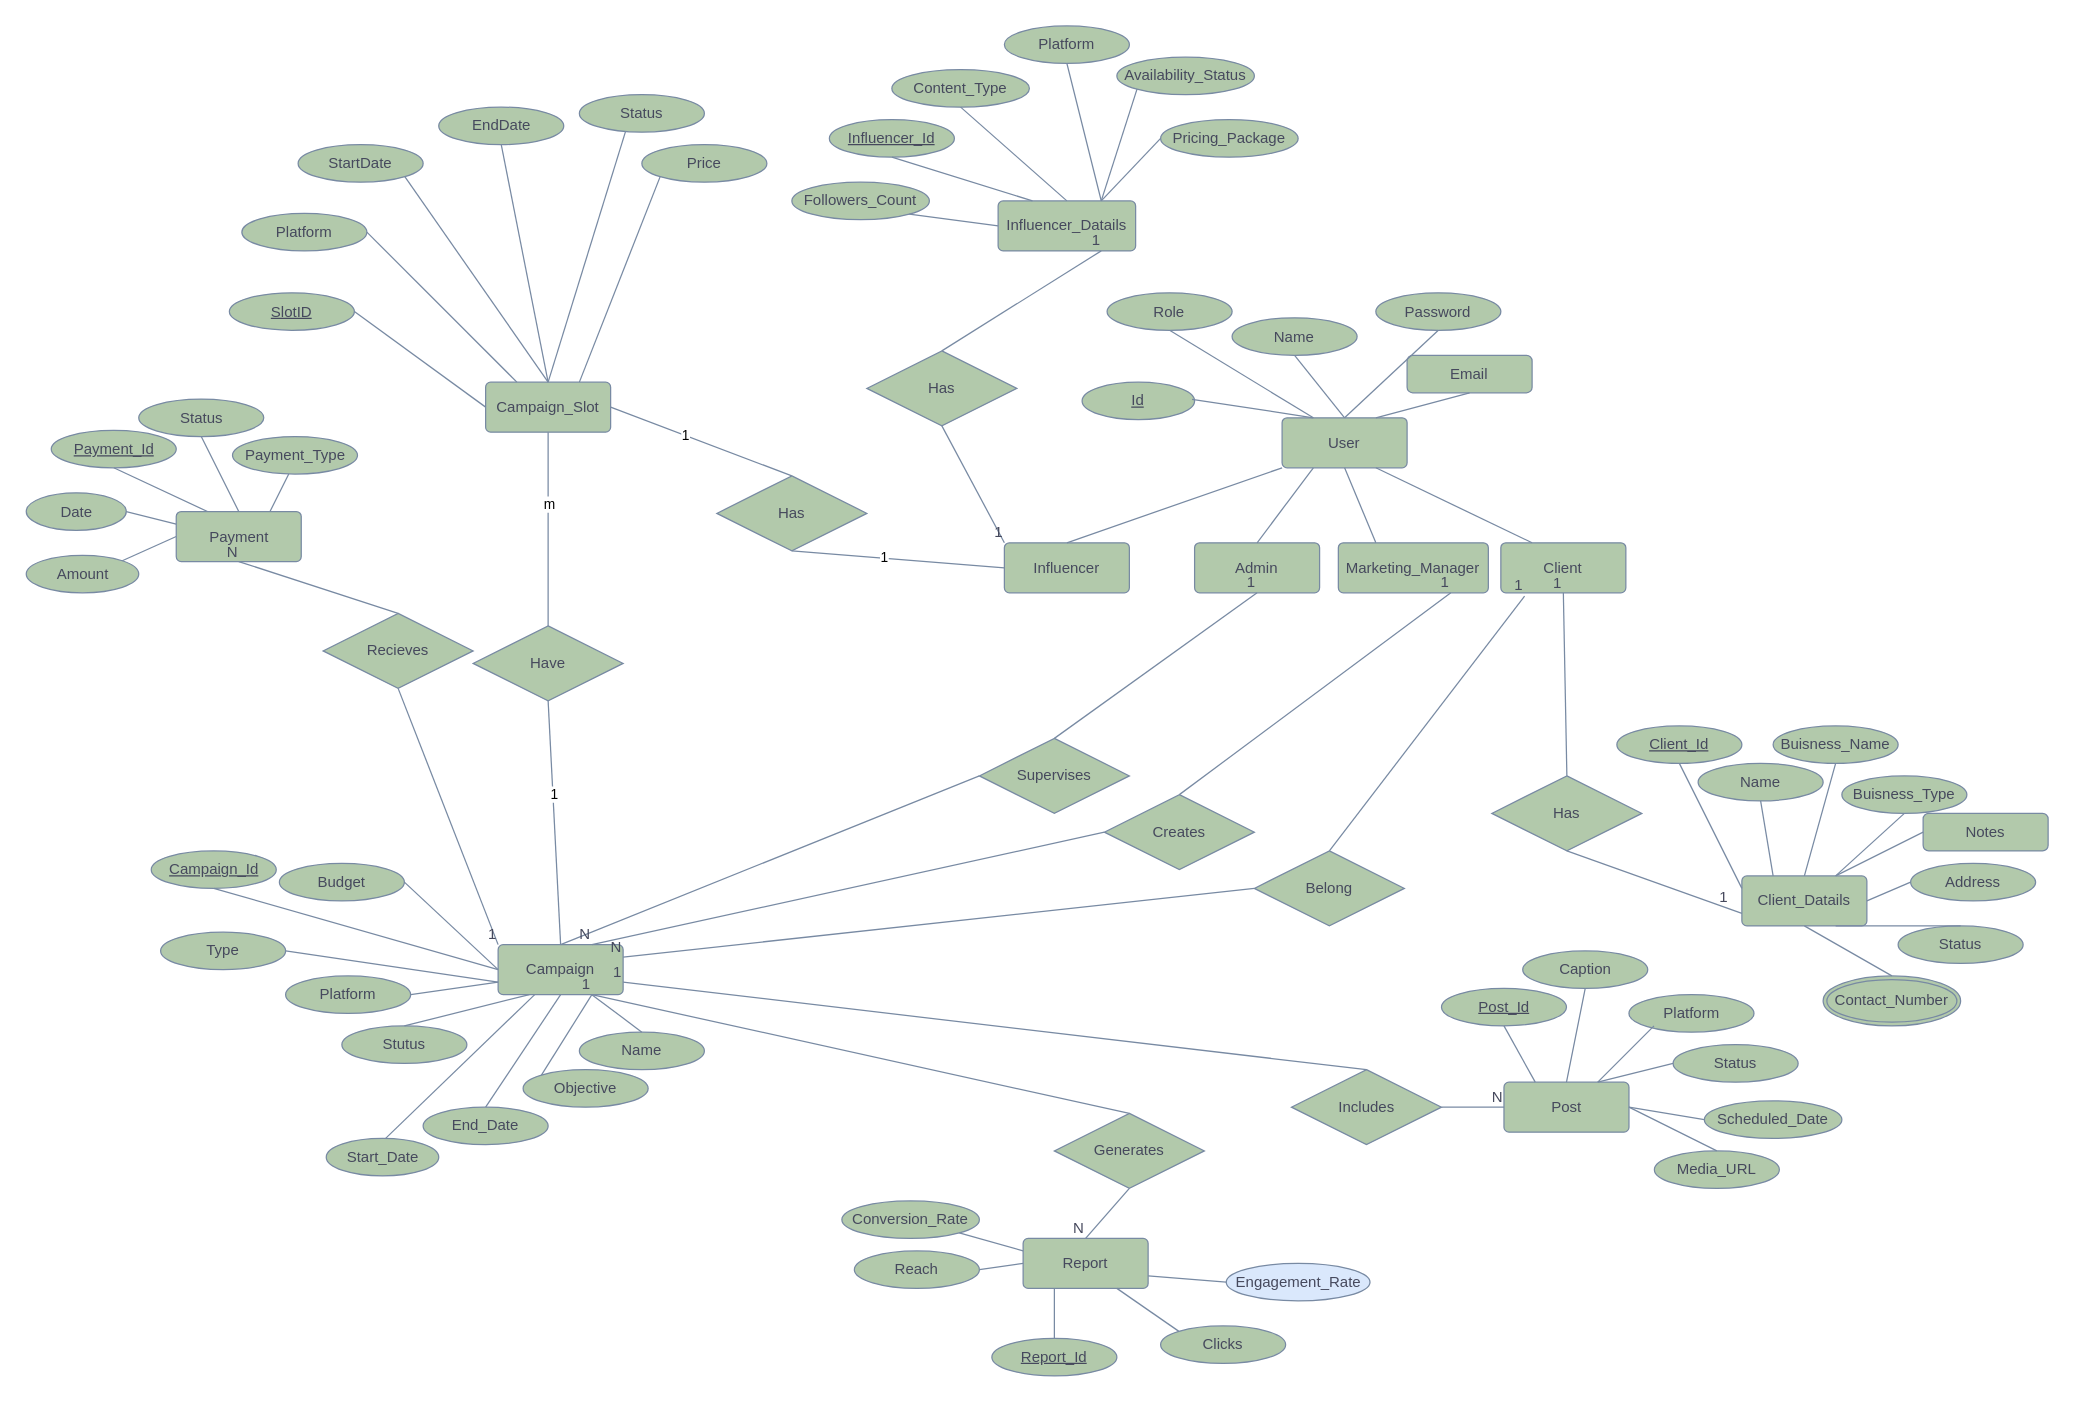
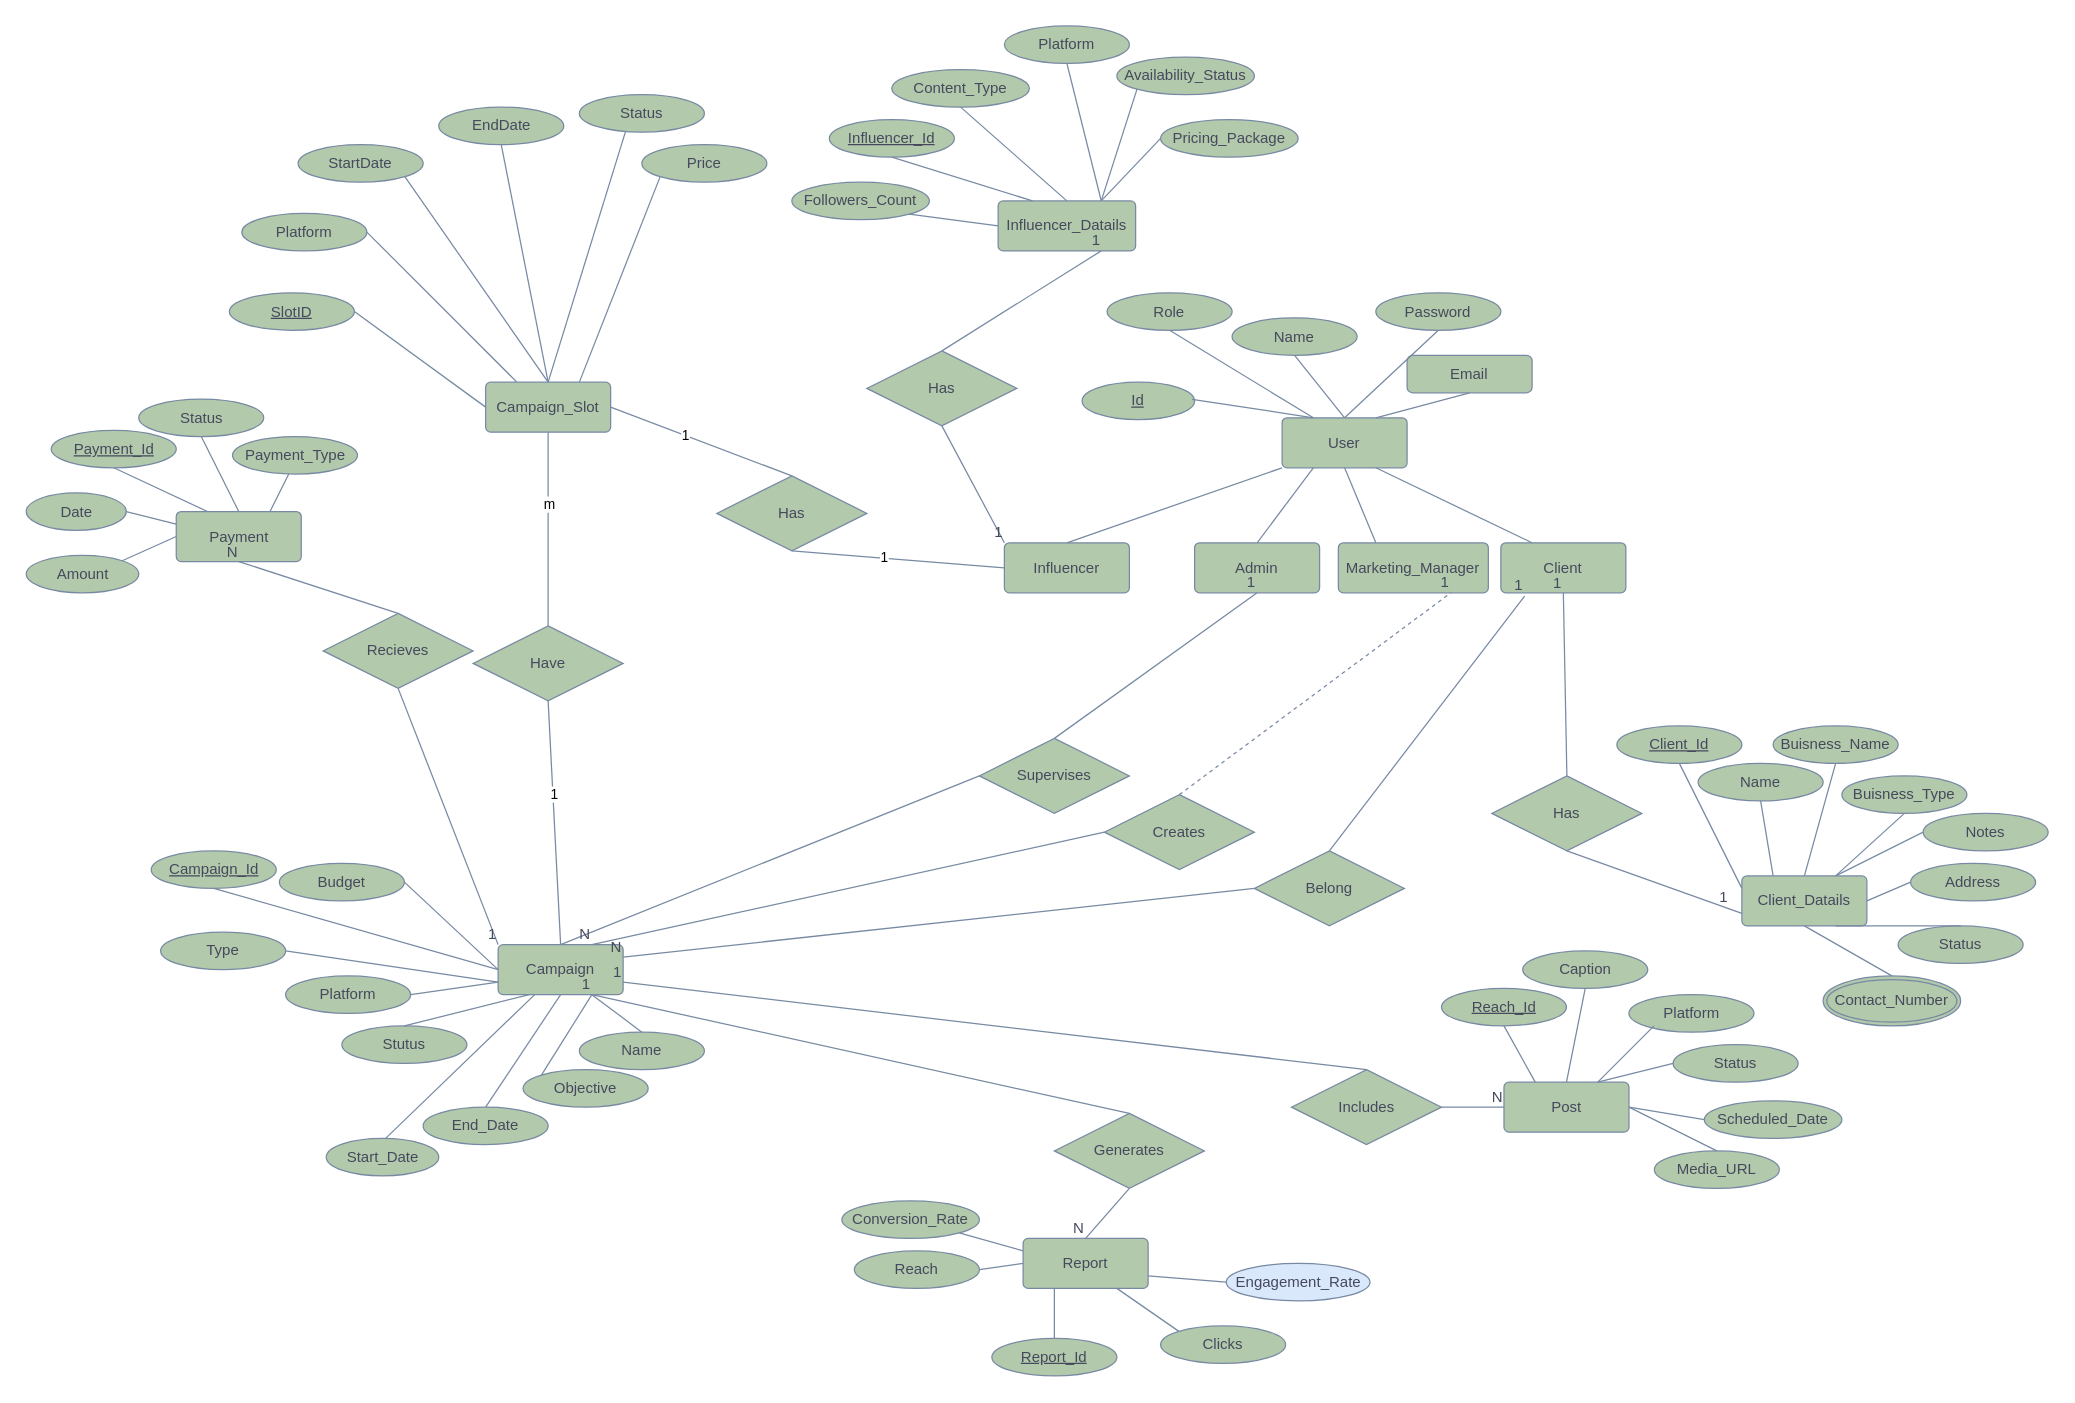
(1315, 693) -> (1315, 693)
(1986, 832) -> (1986, 832)
(1504, 1007) -> (1504, 1007)
